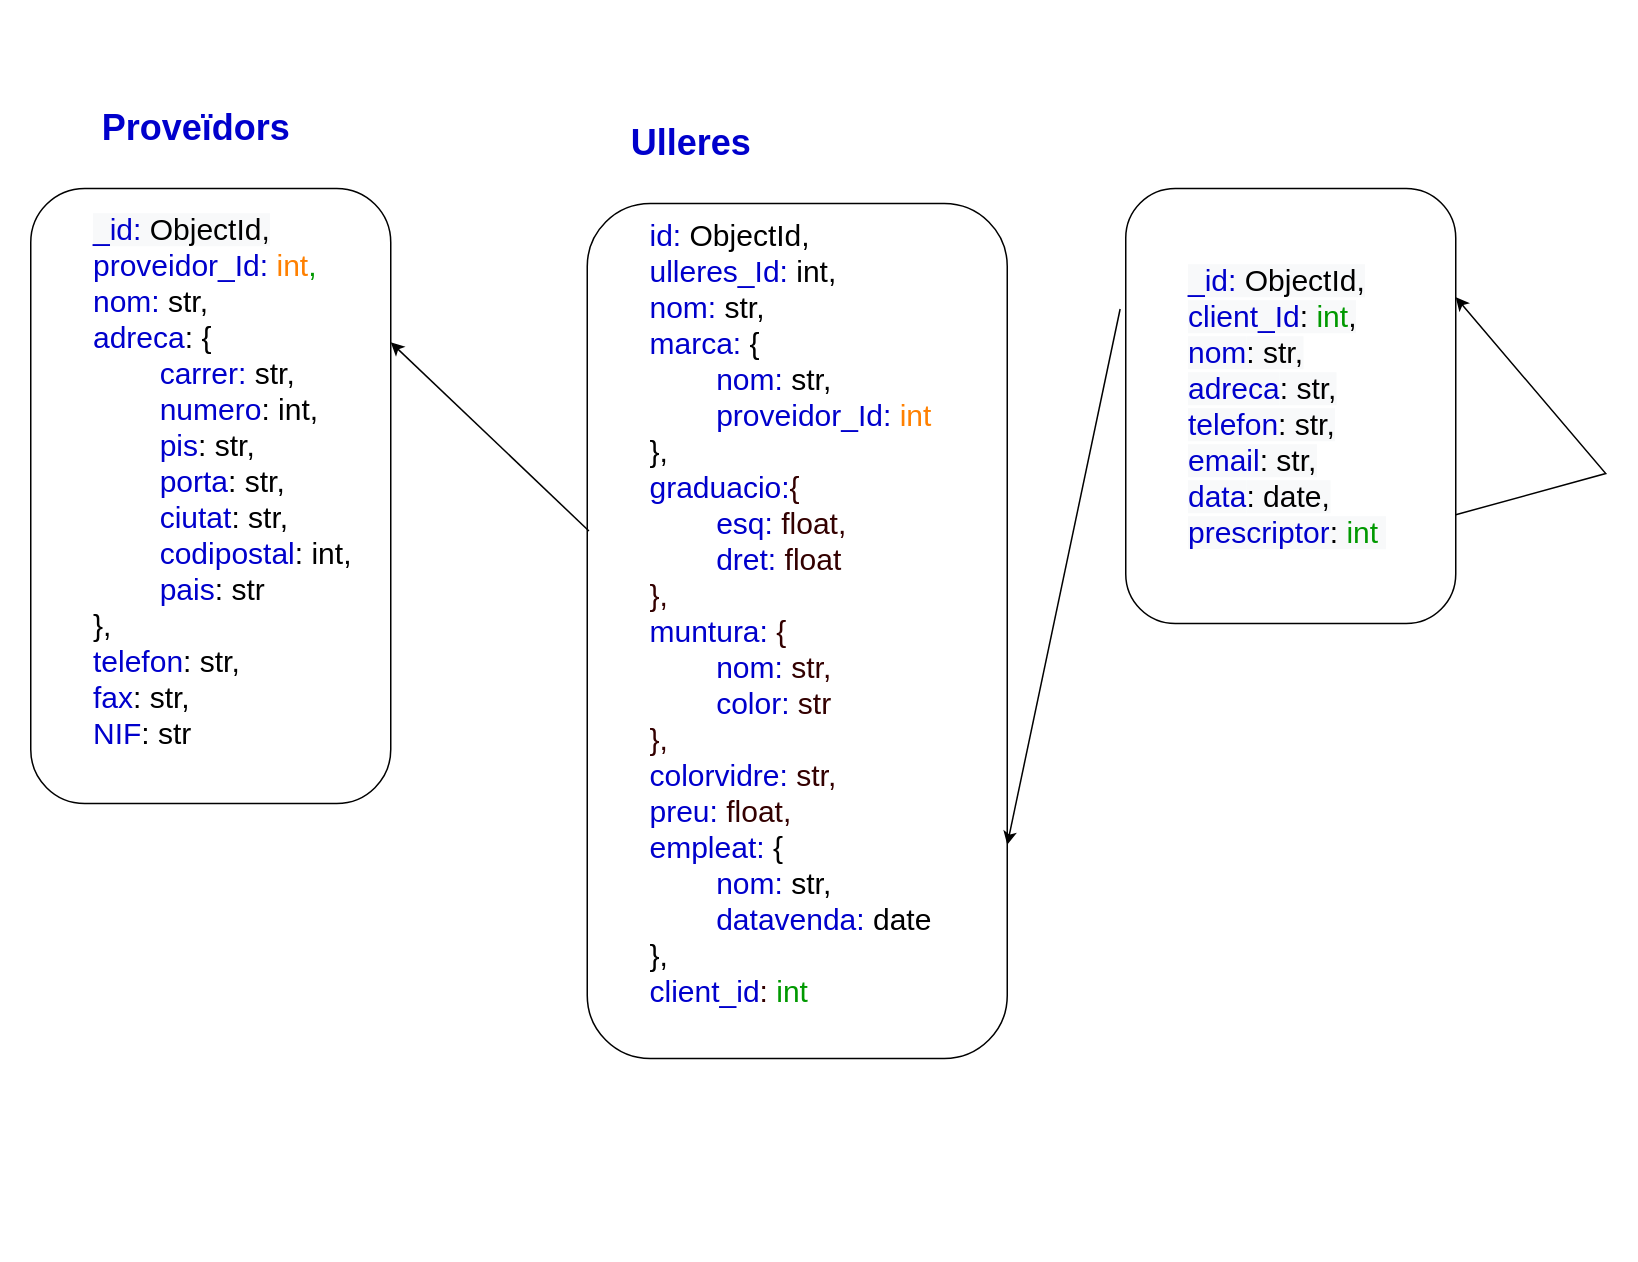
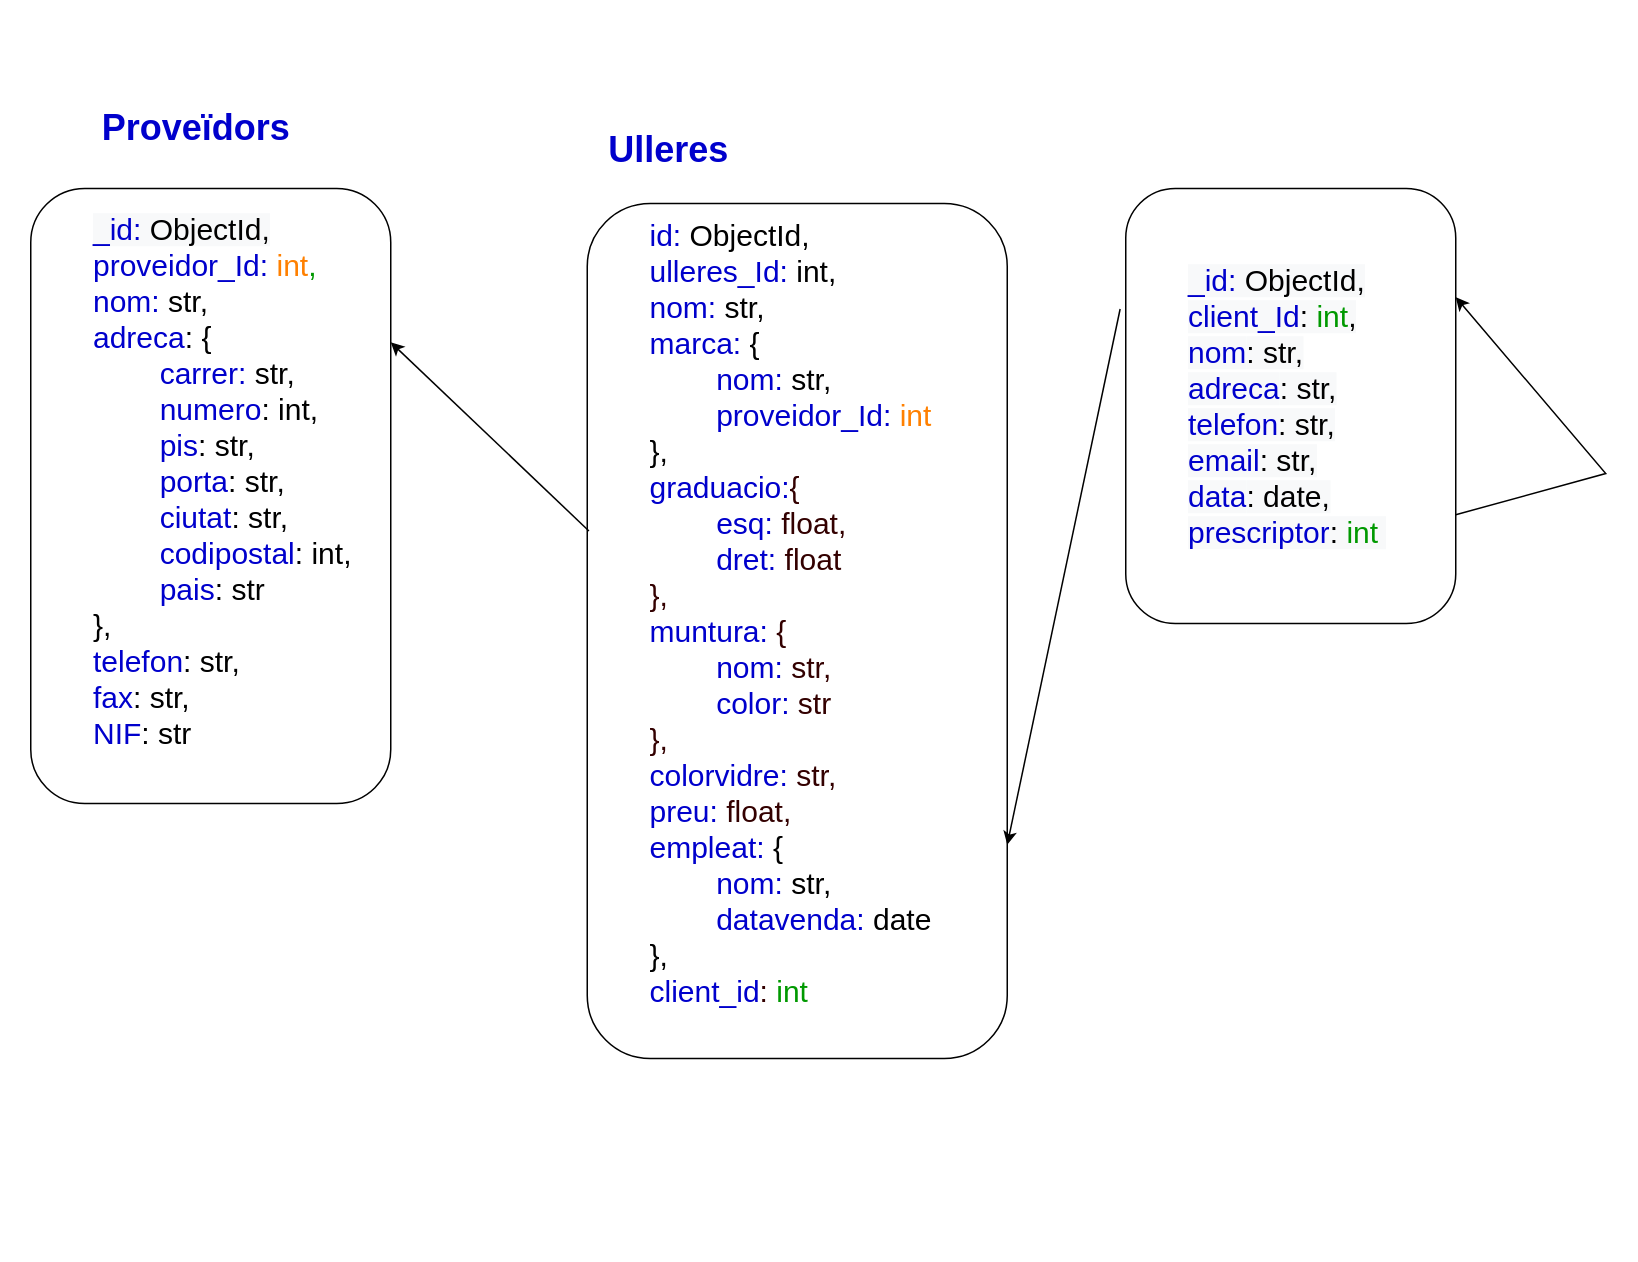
(691, 143) -> (668, 151)
